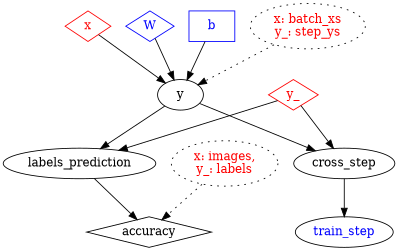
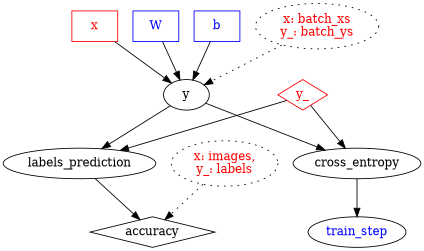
(88, 26) -> (95, 26)
(150, 26) -> (156, 26)
(308, 26) -> (317, 26)
(344, 163) -> (357, 163)
